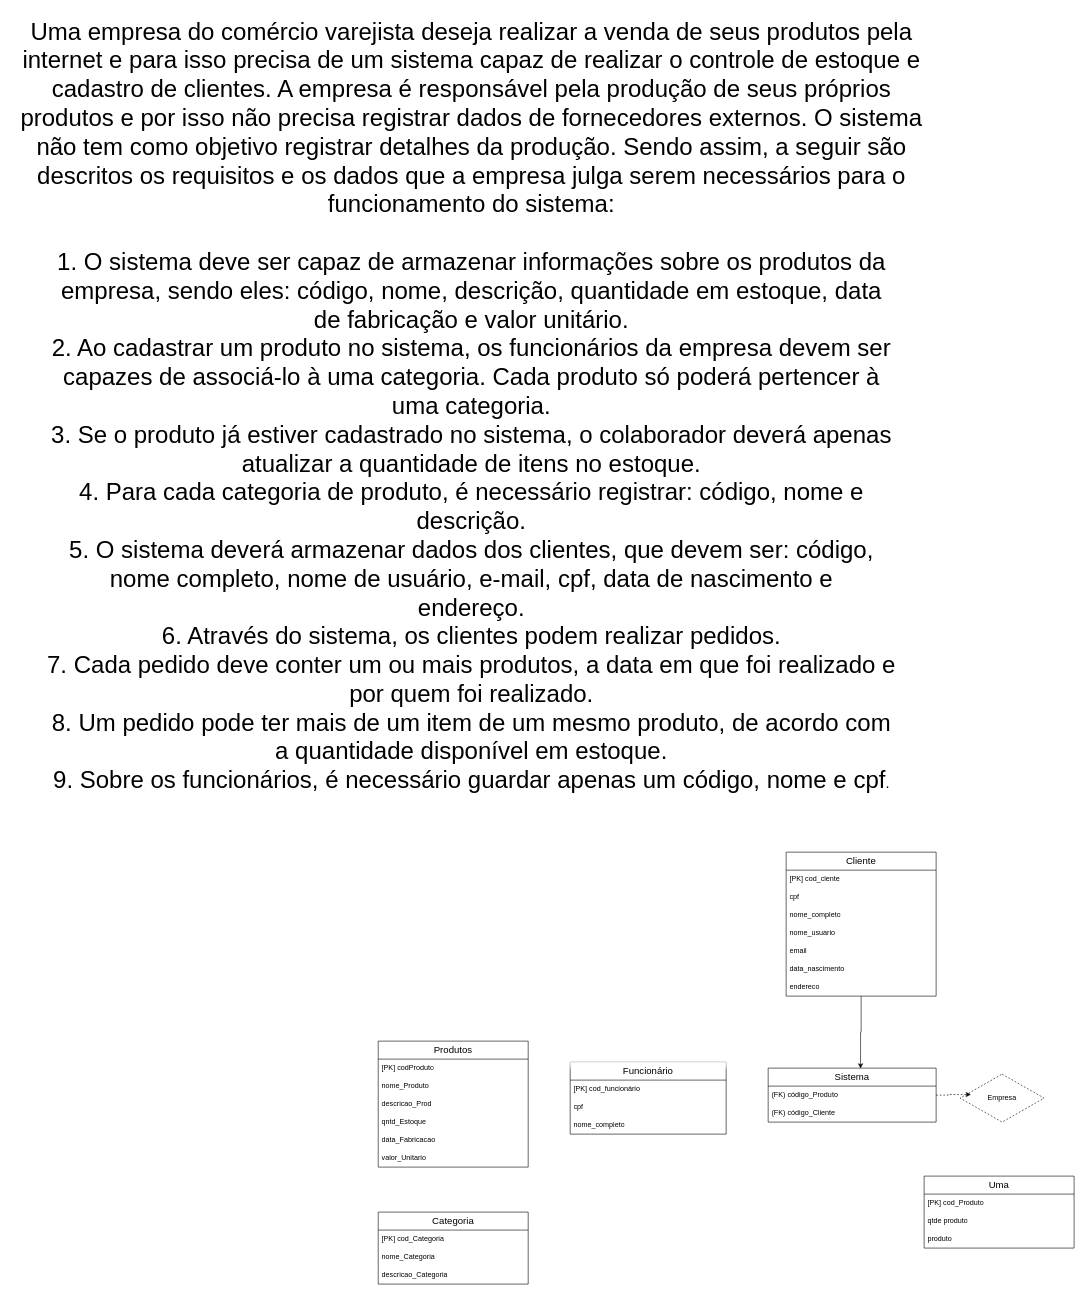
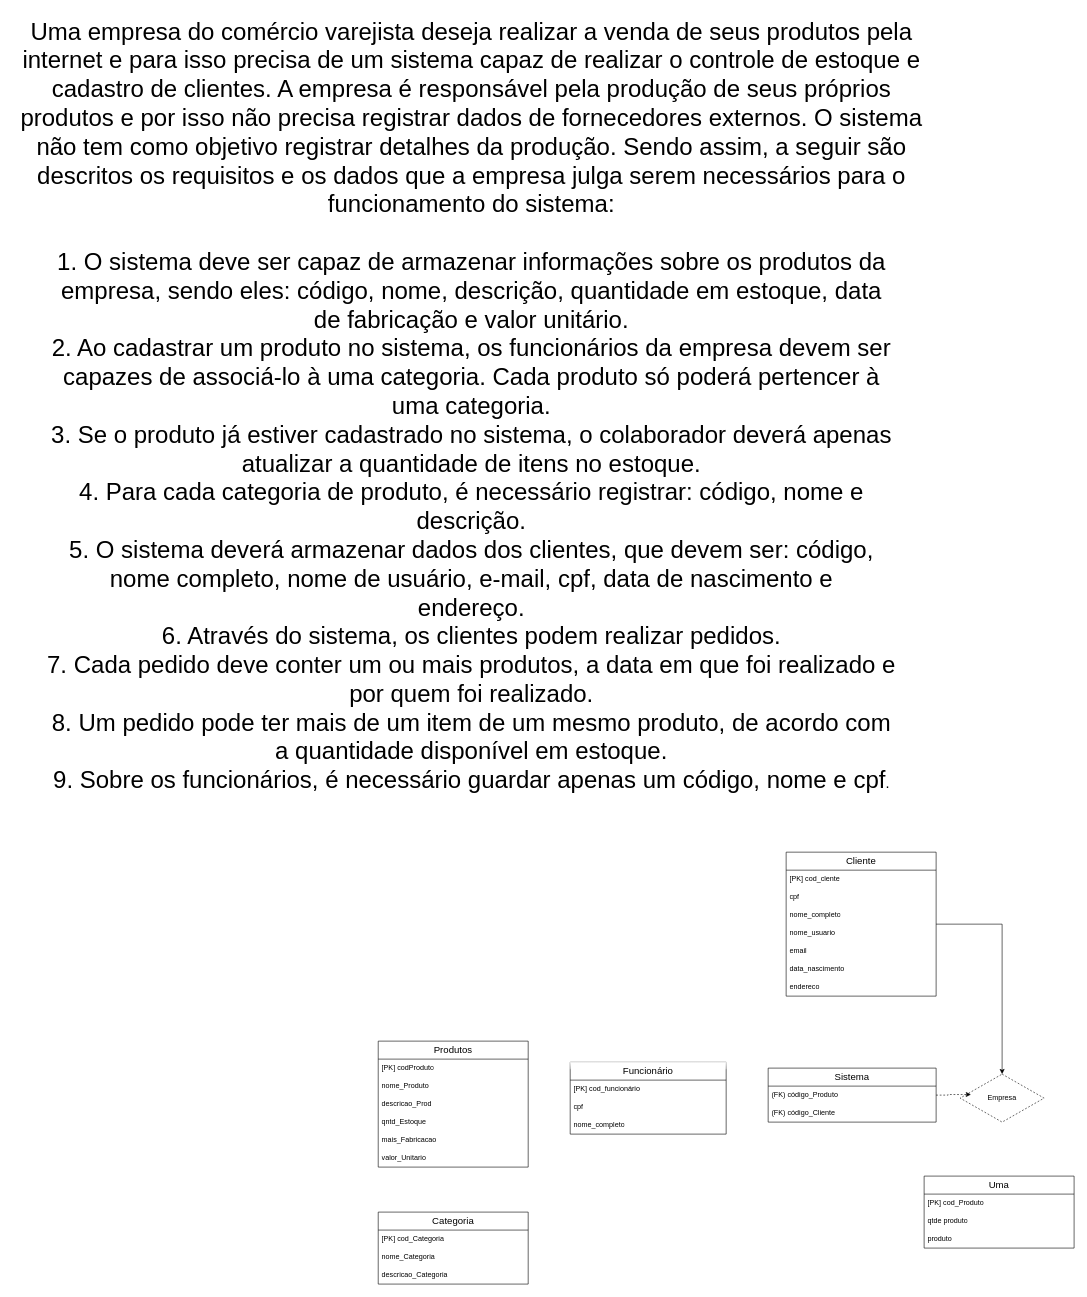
(861, 1047) -> (1001, 924)
(411, 1140) -> (410, 1140)
